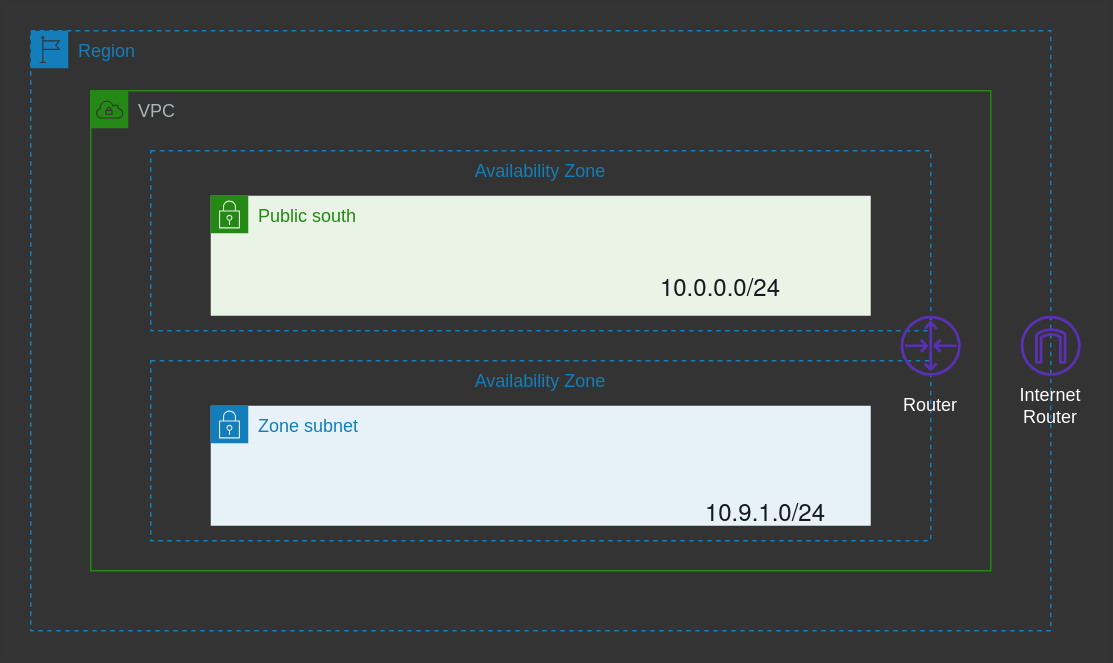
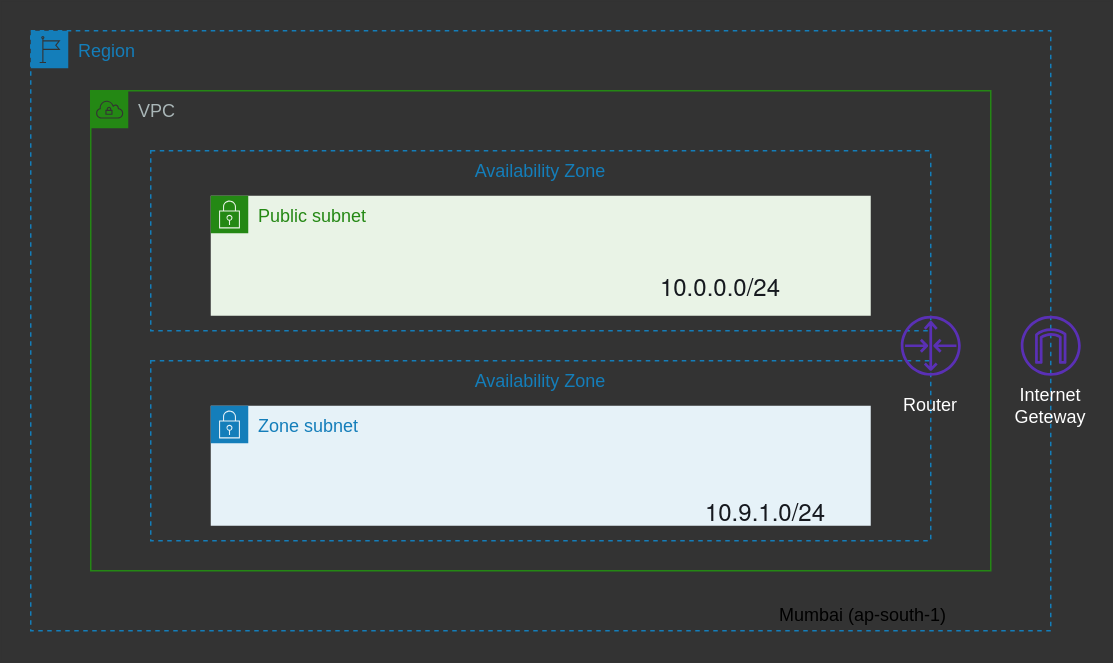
(312, 217) -> (317, 217)
(1051, 406) -> (1051, 406)
none -> (863, 616)
